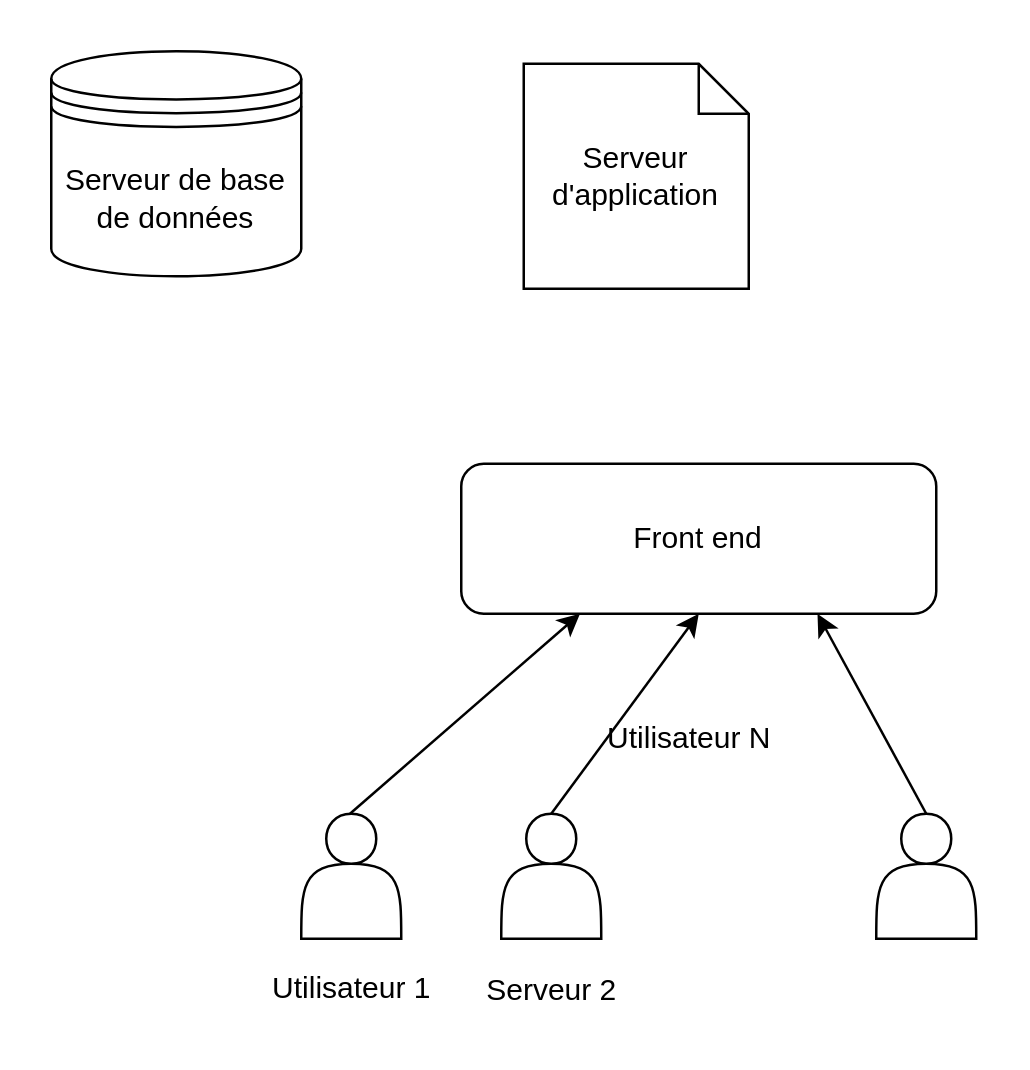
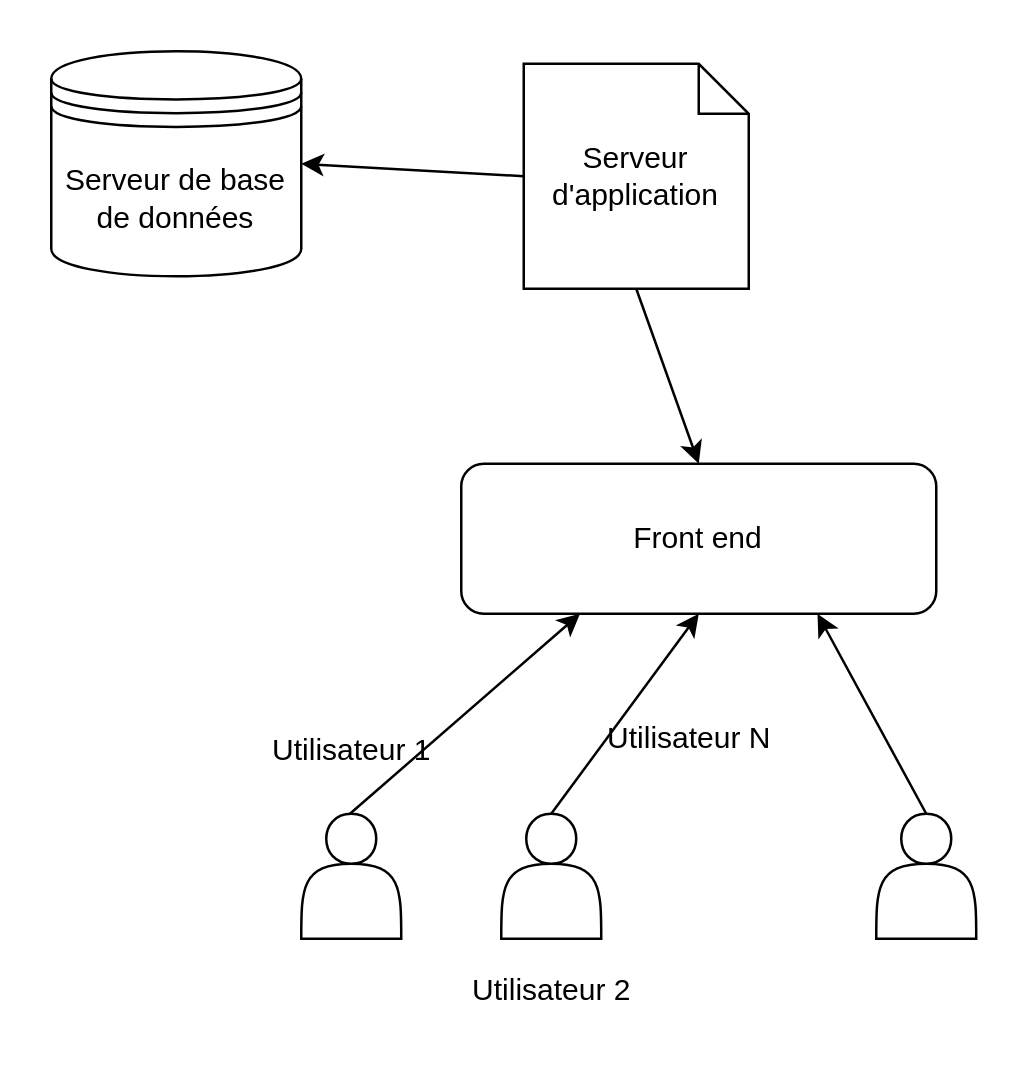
none -> (420, 170)
none -> (665, 368)
(351, 989) -> (351, 751)
(553, 991) -> (553, 991)
